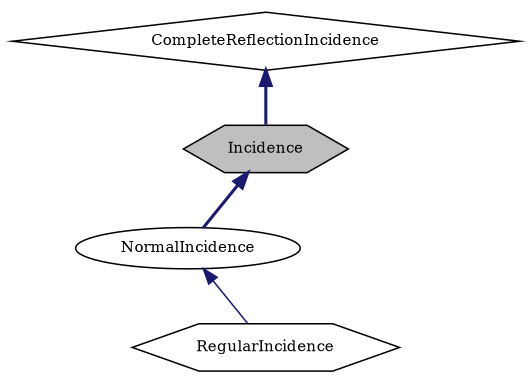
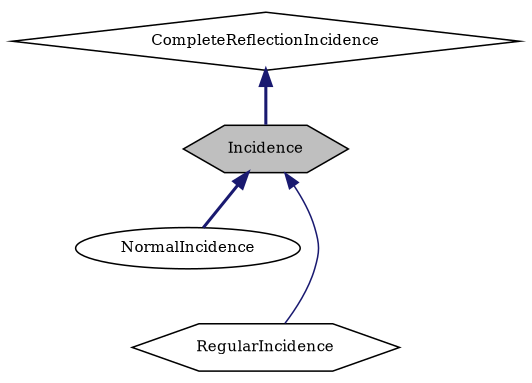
(230, 302) -> (318, 256)
